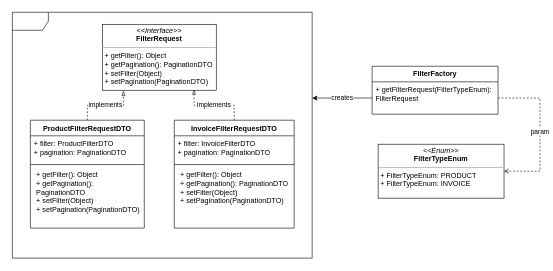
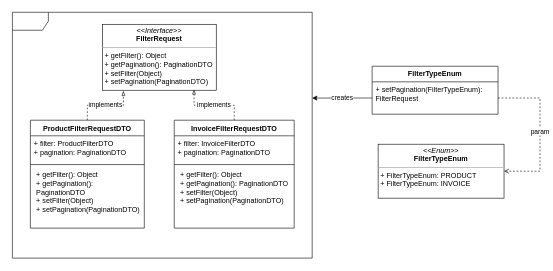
(435, 74) -> (435, 74)
(436, 95) -> (436, 95)
